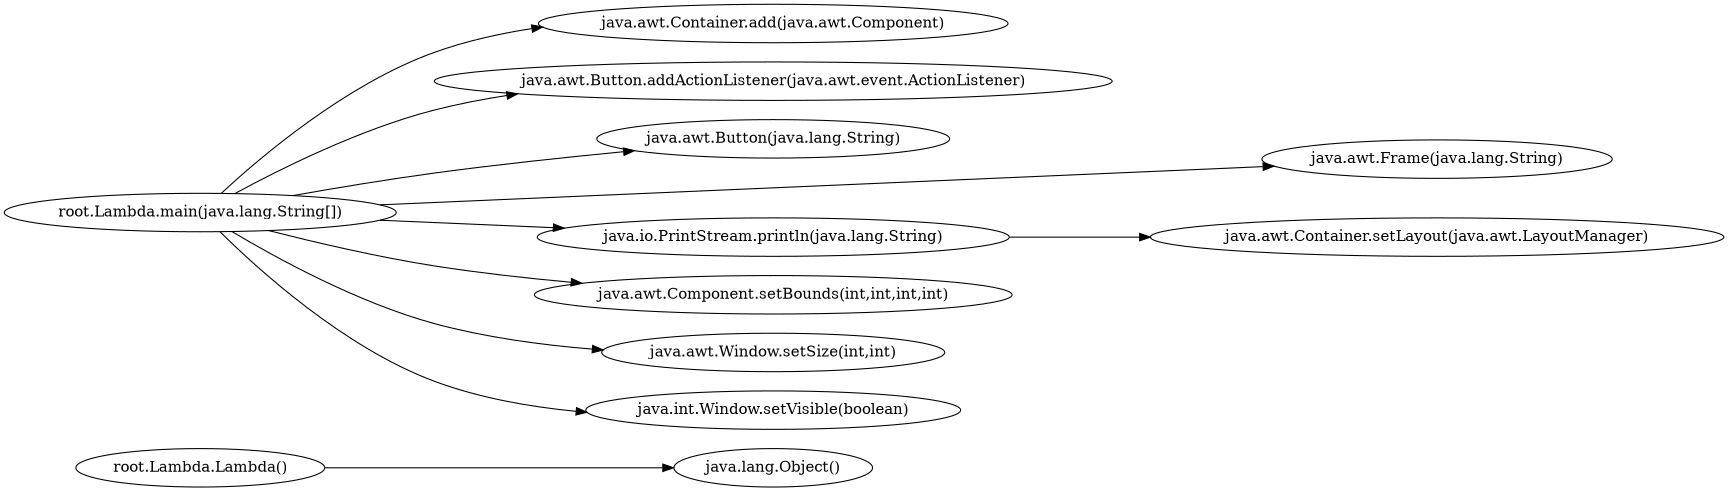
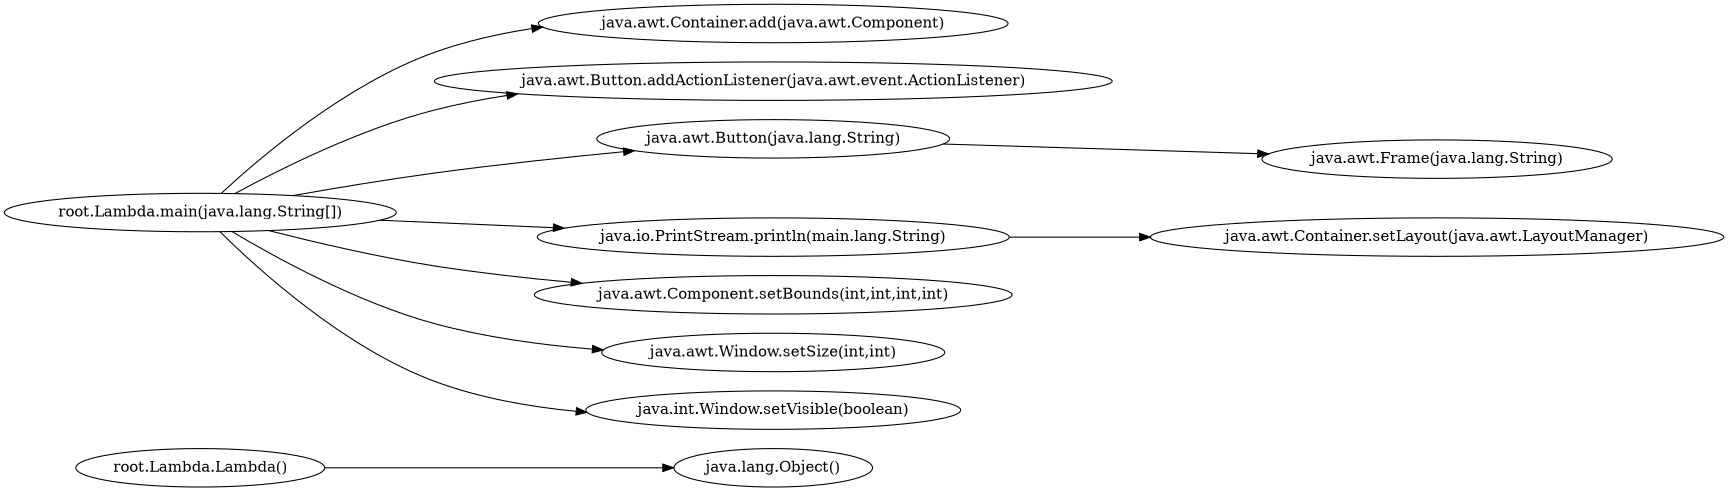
(821, 186) -> (1100, 149)
(773, 237) -> (773, 237)
